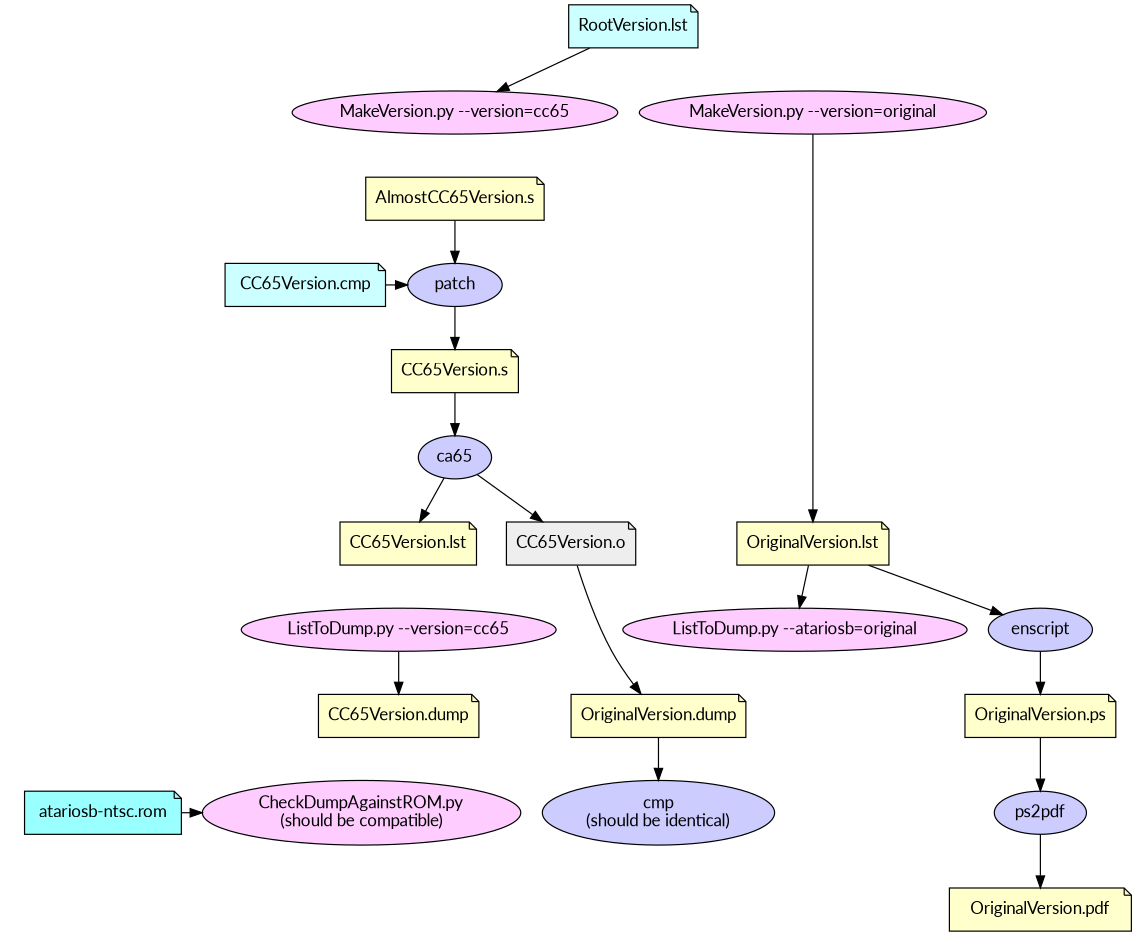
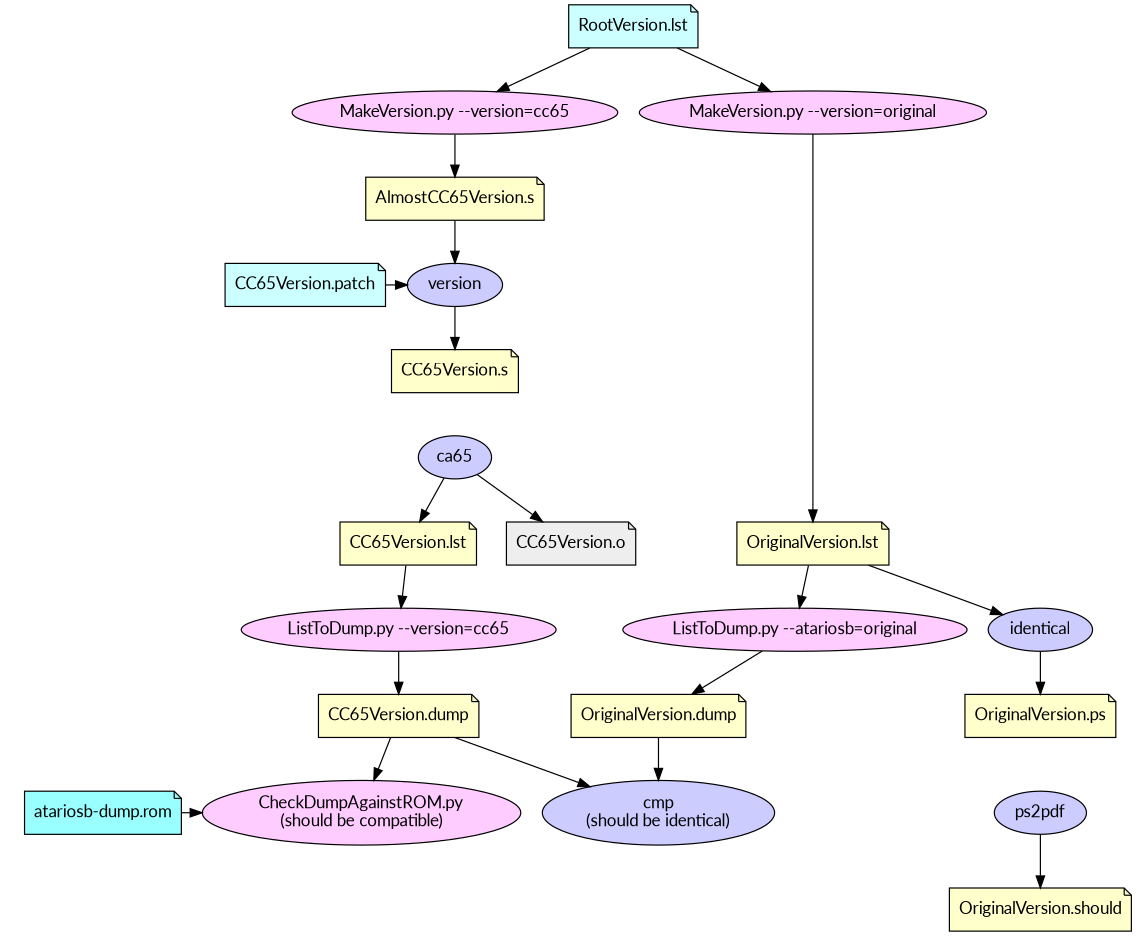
none -> (719, 67)
none -> (455, 150)
(305, 285) -> (305, 285)
(455, 285) -> (455, 285)
(455, 408) -> none
none -> (404, 581)
(600, 627) -> (732, 669)
(1040, 630) -> (1040, 630)
none -> (384, 753)
(1040, 758) -> none
none -> (517, 760)
(103, 813) -> (103, 813)
(1040, 910) -> (1040, 910)
